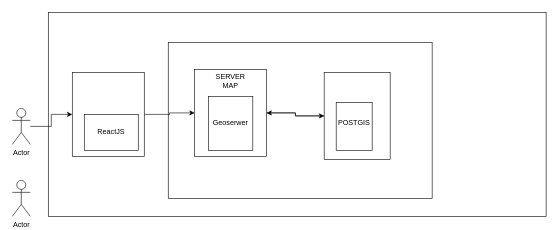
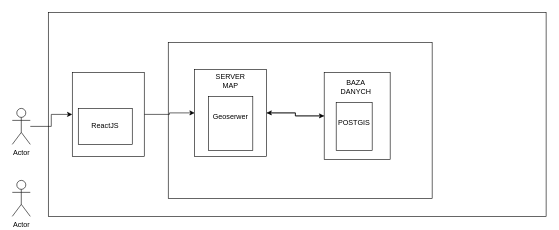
none -> (356, 87)
(231, 123) -> (231, 117)
(111, 132) -> (105, 126)
